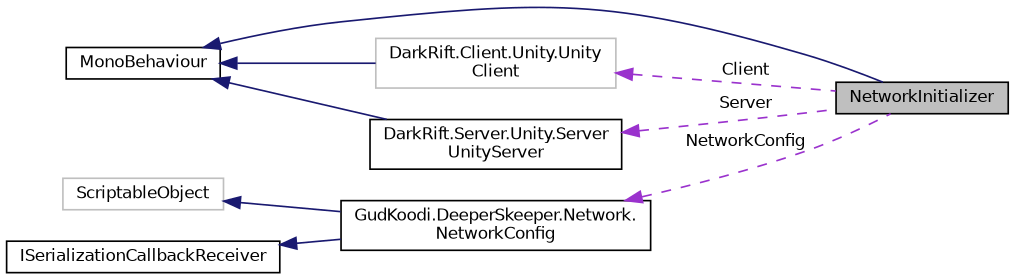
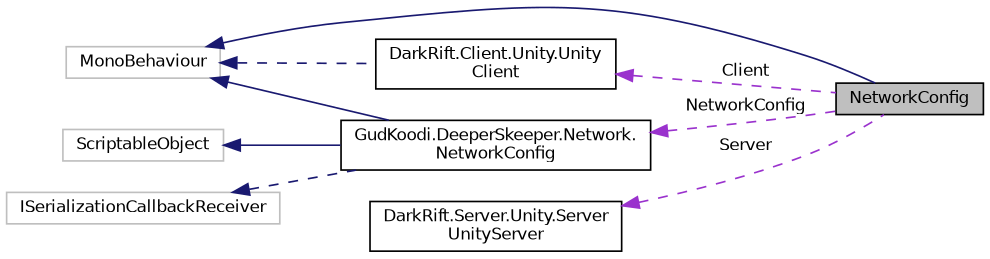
(143, 63) -> (143, 62)
(306, 63) -> (306, 63)
(496, 63) -> (496, 64)
(922, 98) -> (910, 99)
(308, 101) -> (308, 101)
(319, 241) -> (303, 180)
(143, 257) -> (143, 208)
